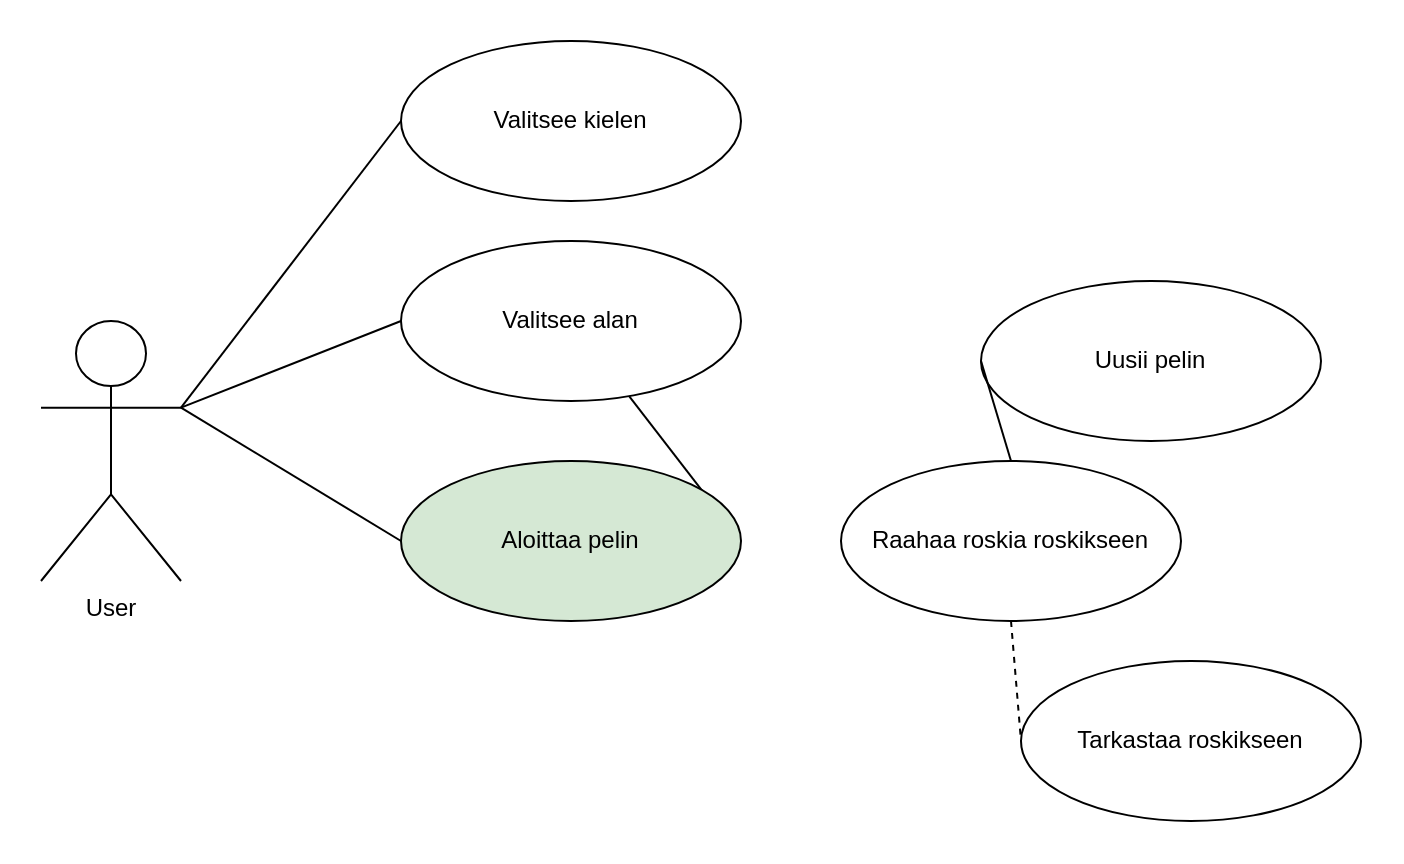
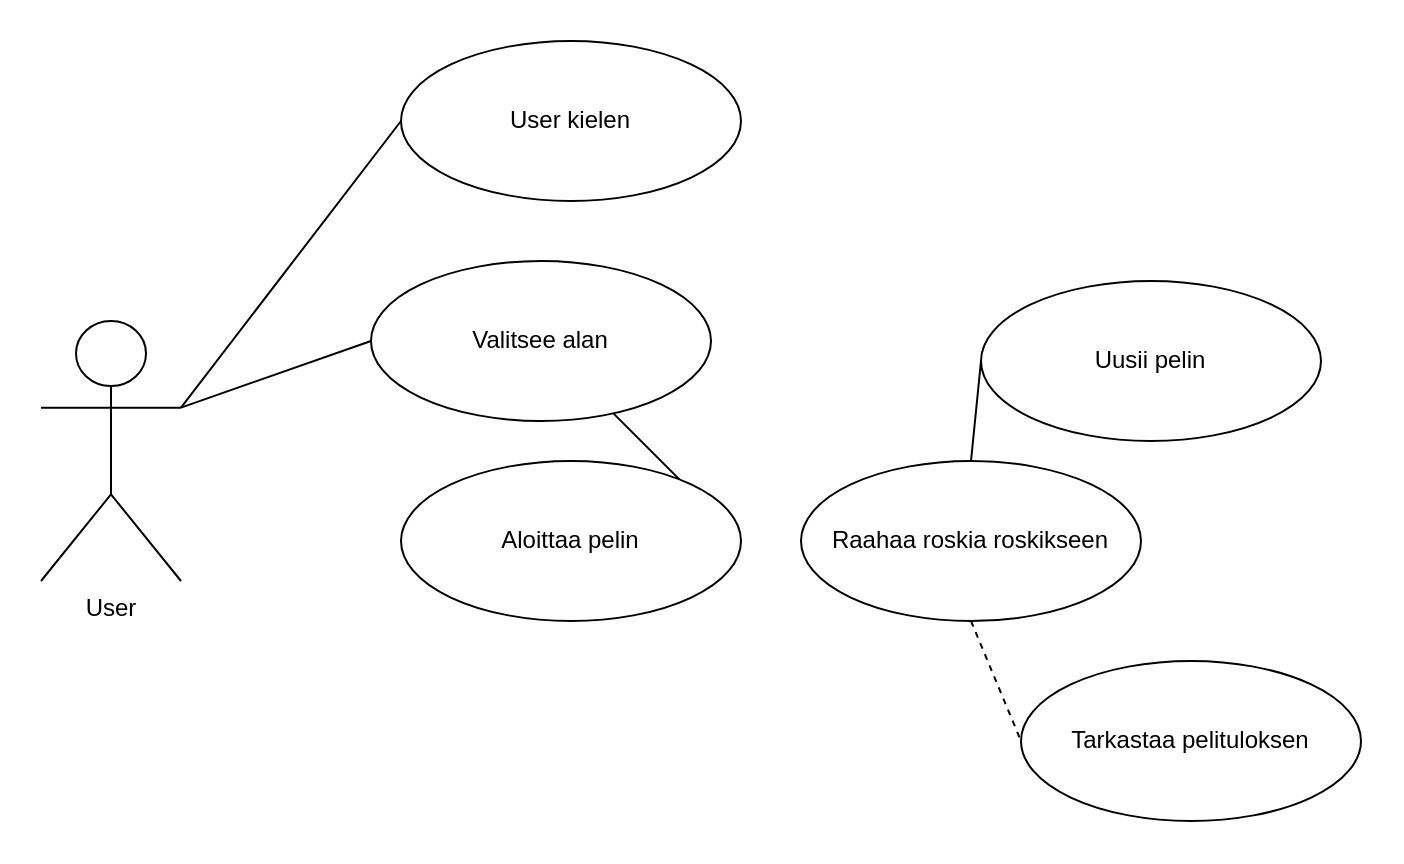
(571, 121) -> (571, 121)
(571, 321) -> (541, 341)
(292, 475) -> none
(571, 541) -> (571, 541)
(1011, 541) -> (971, 541)
(1191, 741) -> (1191, 741)
